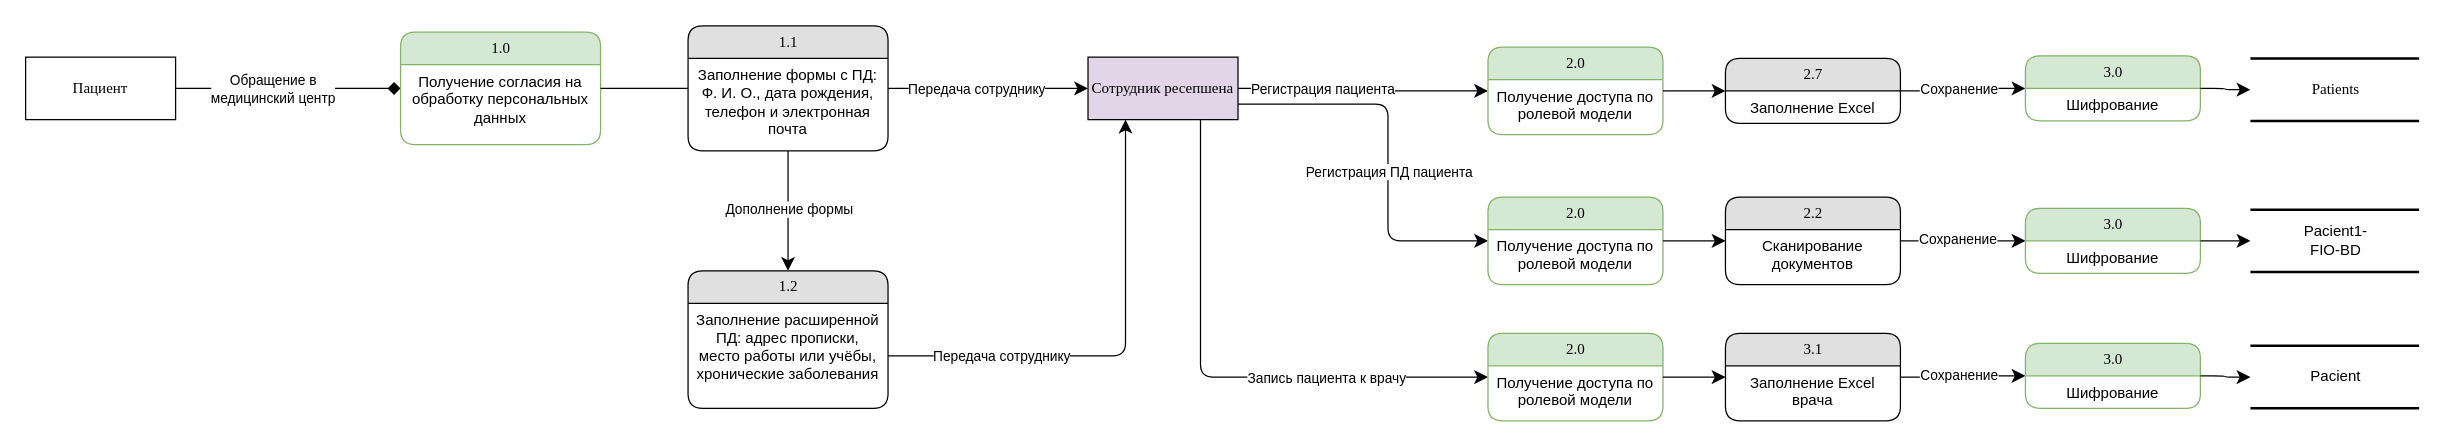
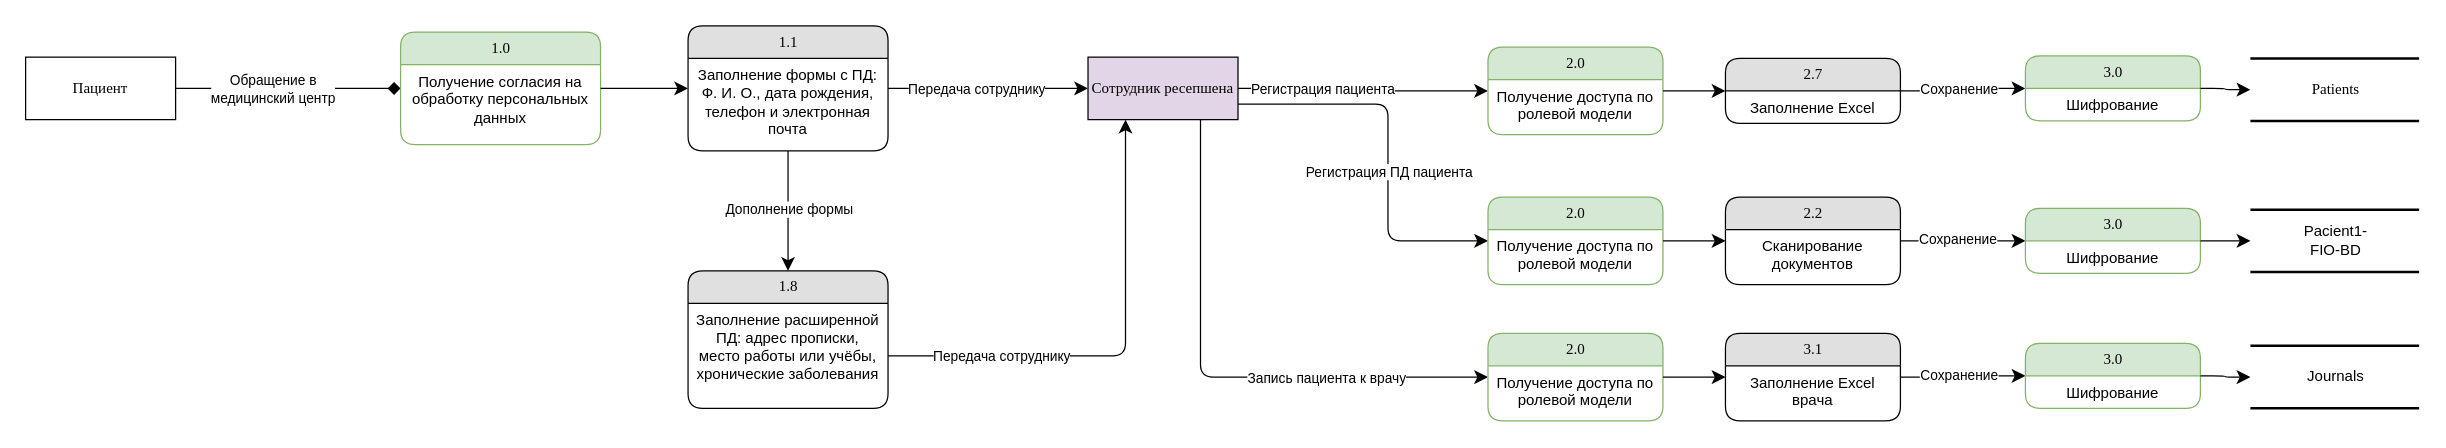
(680, 88) -> (676, 88)
(789, 287) -> (789, 287)
(2336, 377) -> (2336, 377)
